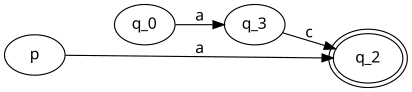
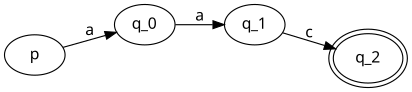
(255, 25) -> (255, 25)
(194, 57) -> (84, 41)
